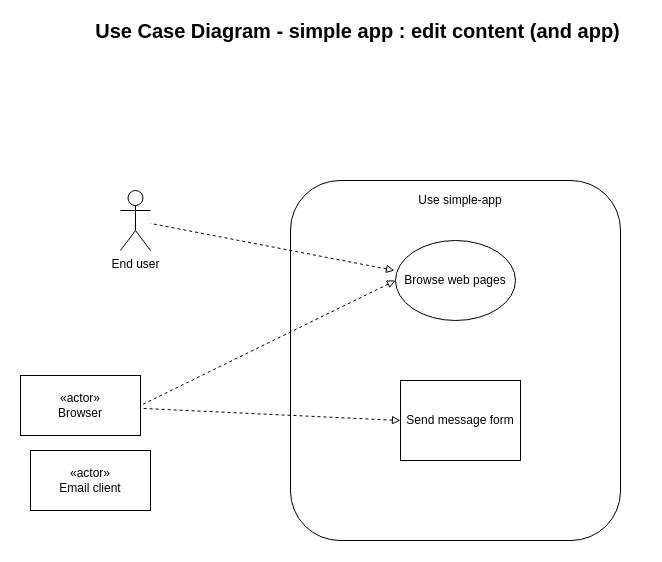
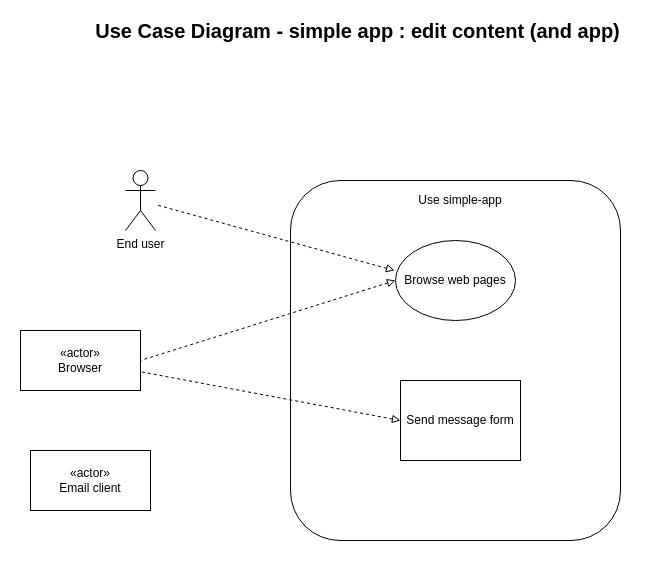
(136, 221) -> (141, 201)
(81, 406) -> (81, 361)
